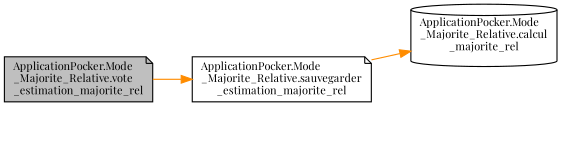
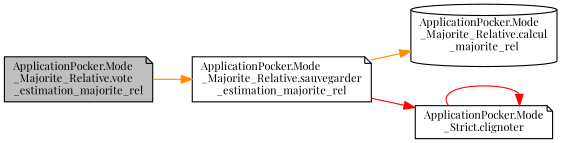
none -> (484, 122)
